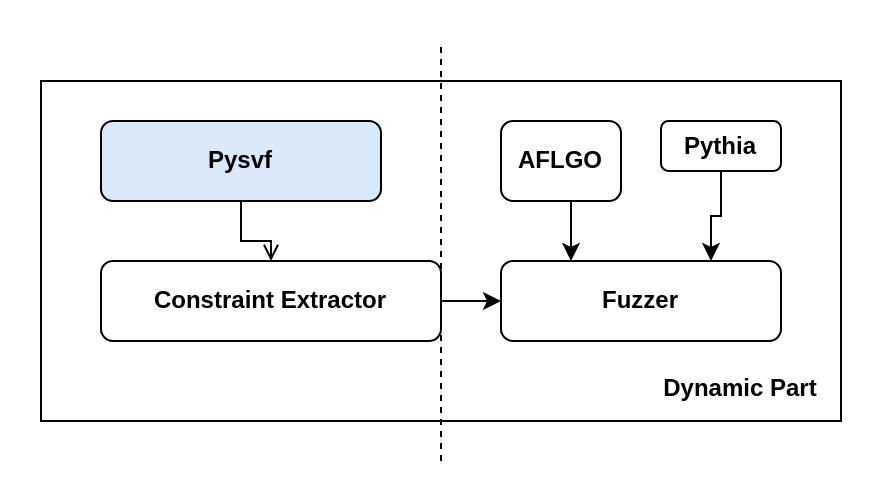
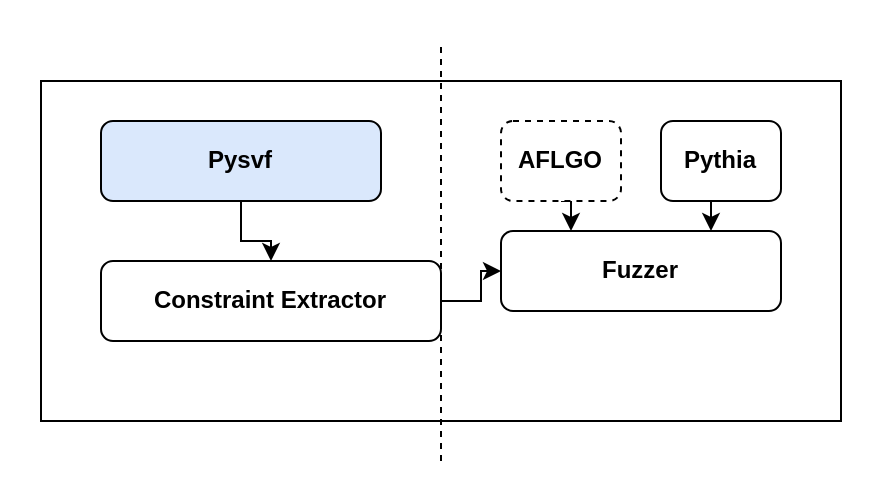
(721, 146) -> (721, 161)
(561, 161) -> (561, 161)
(271, 249) -> (271, 246)
(641, 301) -> (641, 271)
(741, 389) -> none
